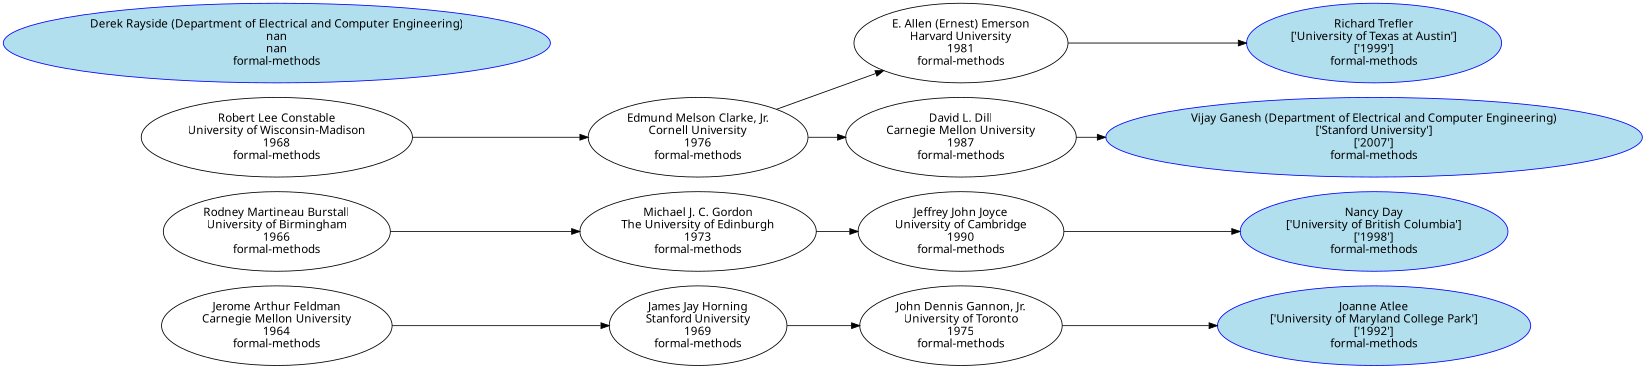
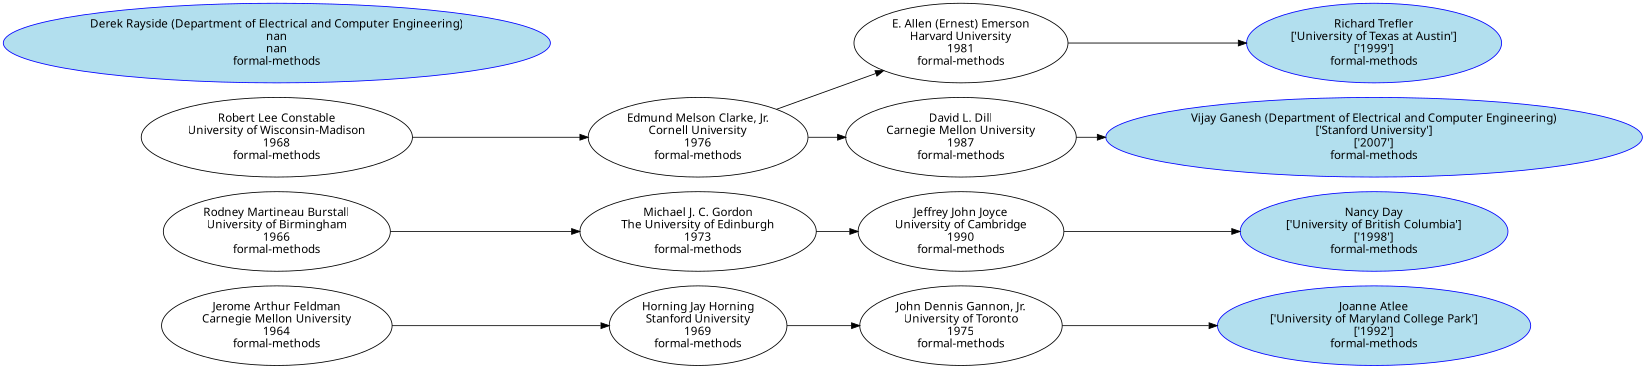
(698, 326) -> (698, 326)
